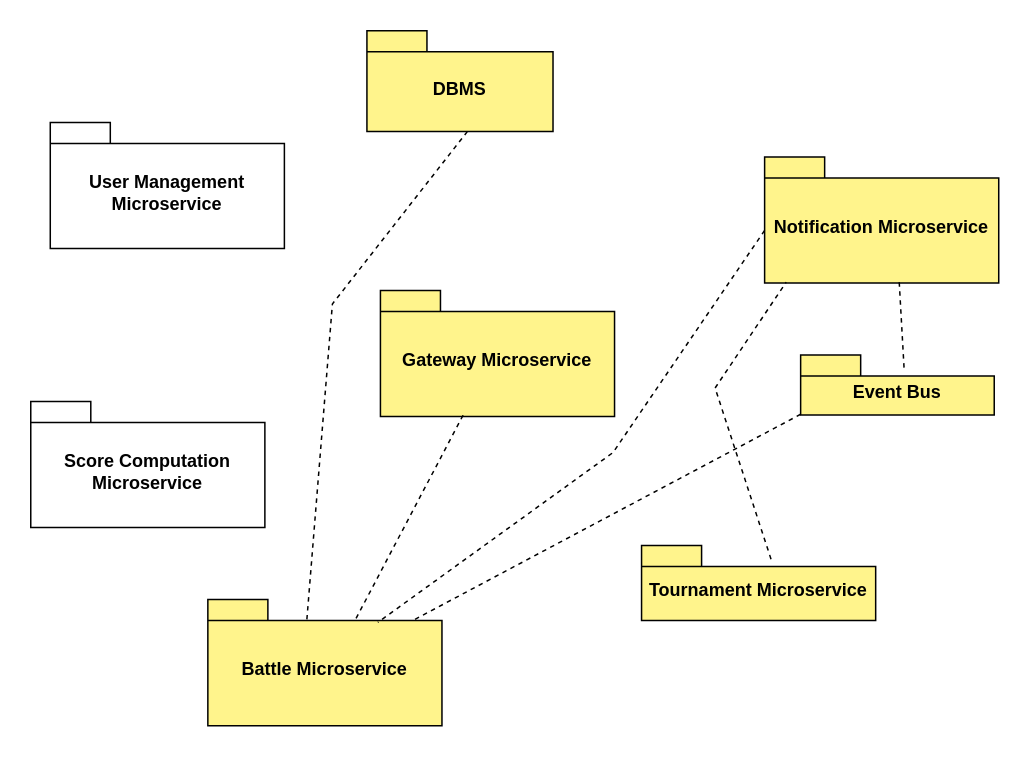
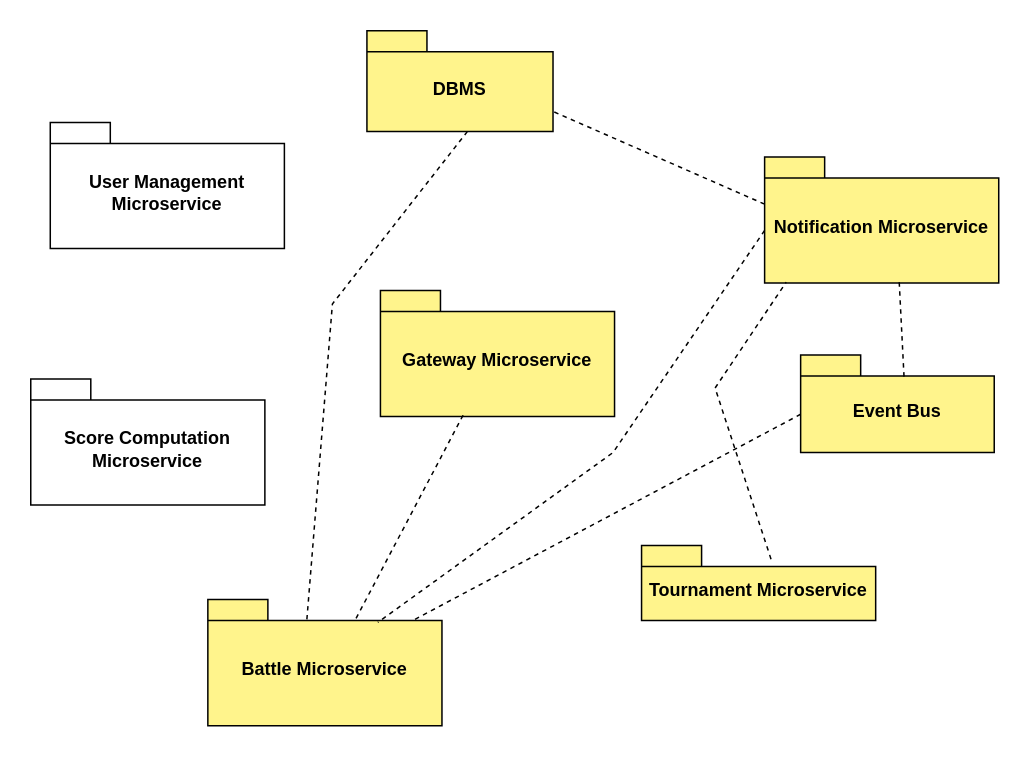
none -> (659, 158)
(897, 385) -> (897, 404)
(148, 464) -> (148, 442)
